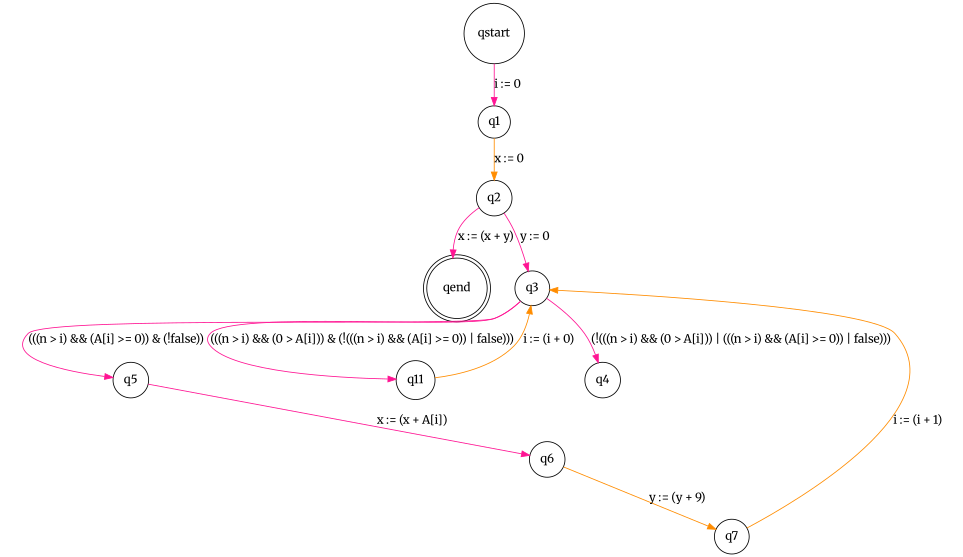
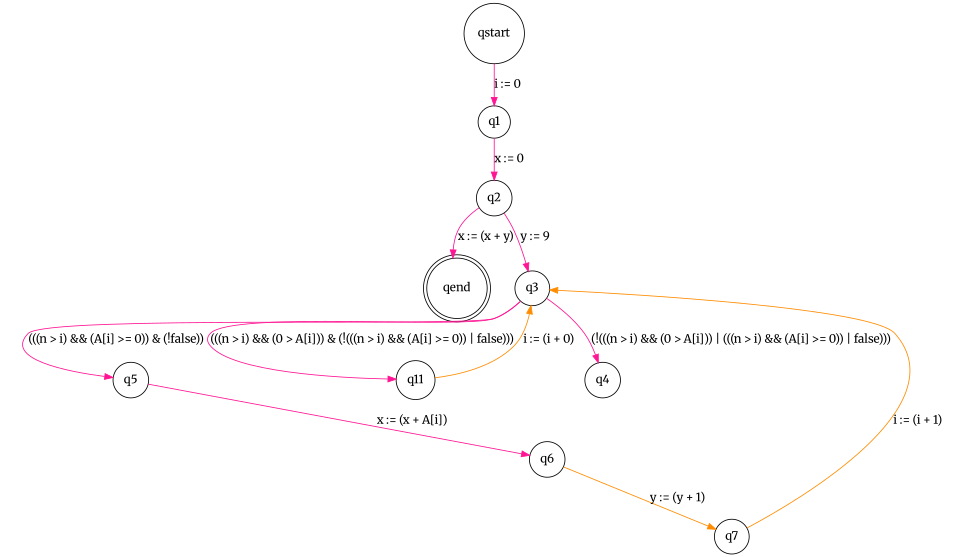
(494, 155) -> (494, 155)
(535, 237) -> (535, 237)
(678, 498) -> (678, 498)
